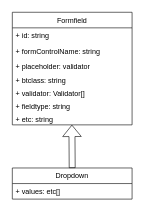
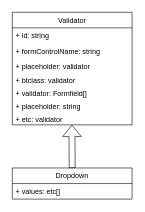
(72, 20) -> (72, 20)
(45, 80) -> (50, 80)
(57, 94) -> (57, 94)
(48, 107) -> (52, 107)
(38, 120) -> (43, 120)
